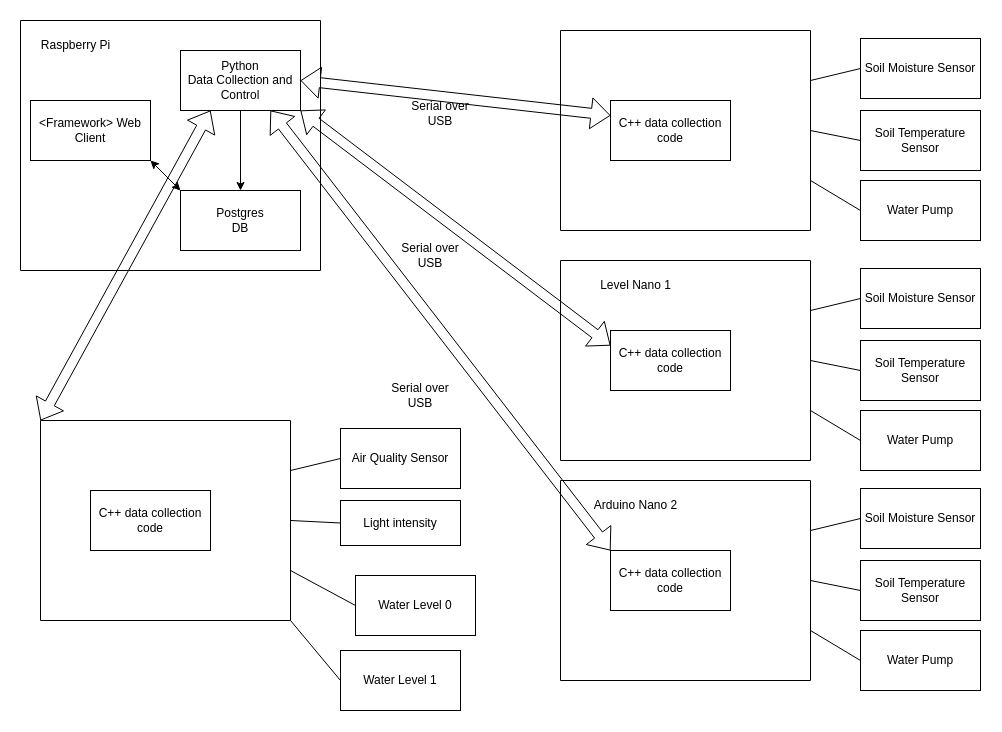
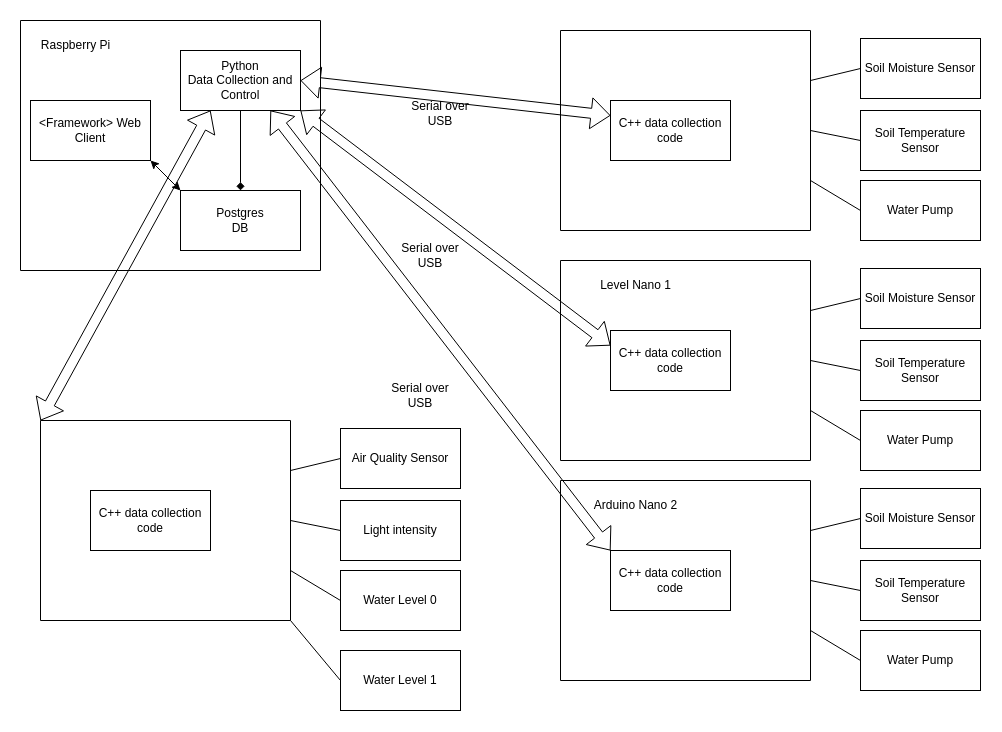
(241, 182) -> (241, 182)
(401, 523) -> (401, 531)
(416, 606) -> (401, 601)
